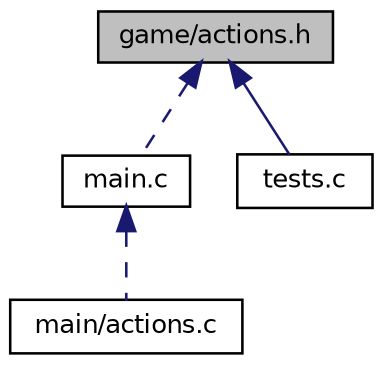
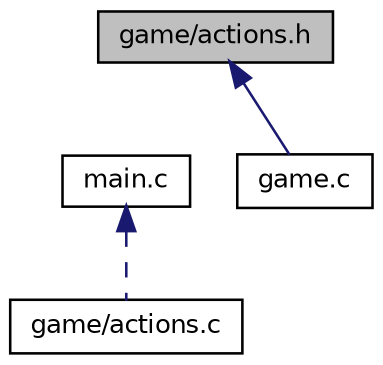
(164, 120) -> none
(305, 181) -> (305, 181)
(126, 327) -> (126, 327)
